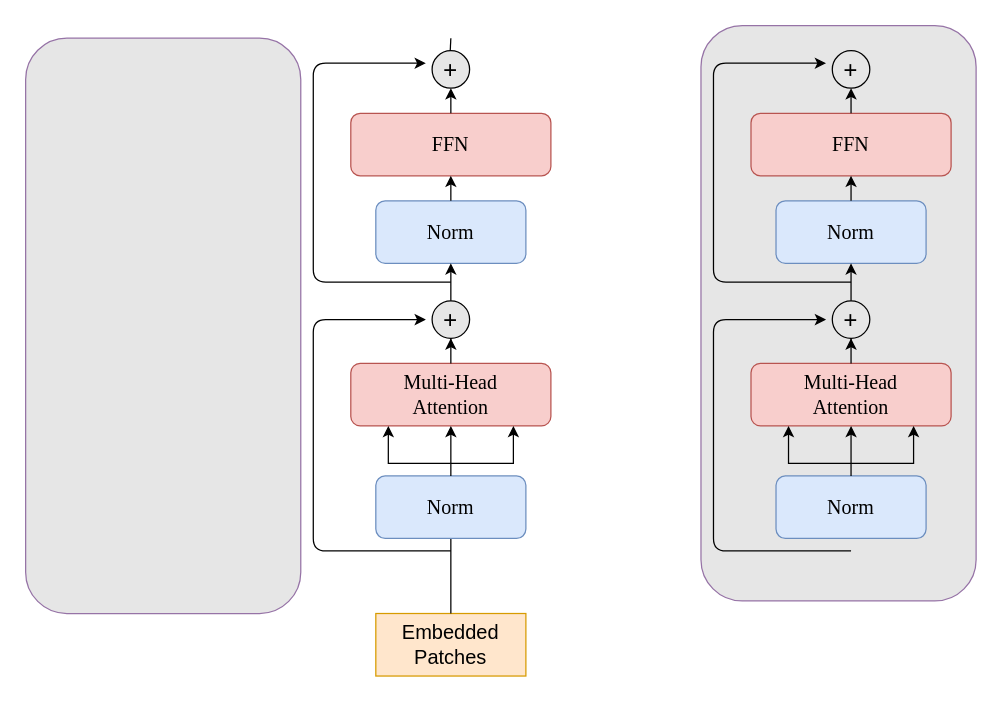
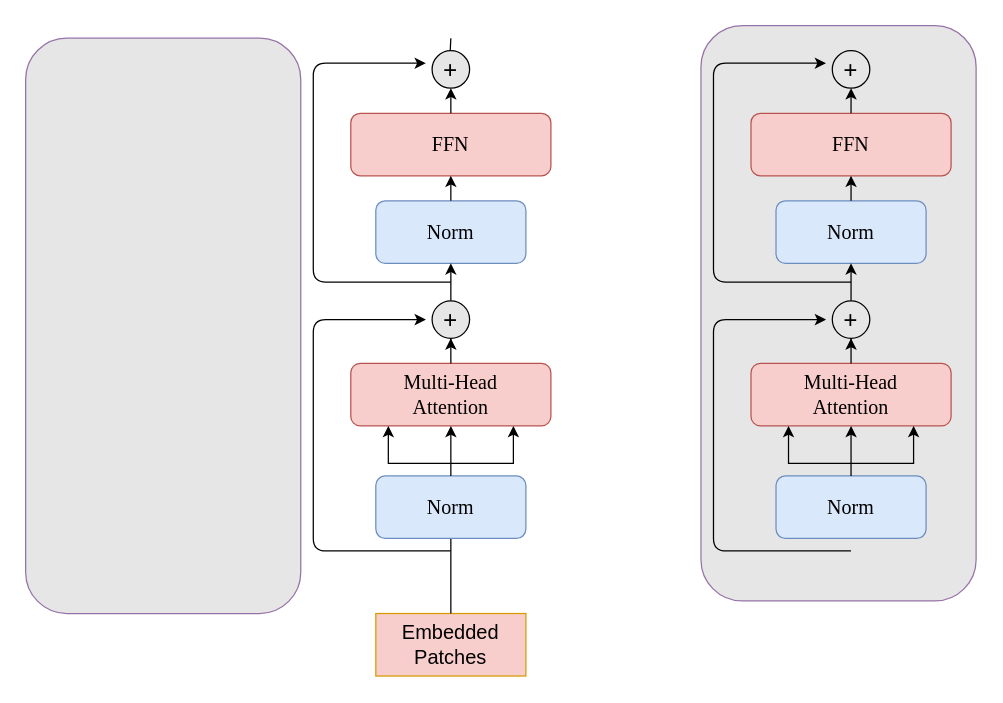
(451, 644) -> (451, 644)
